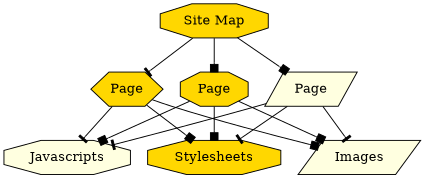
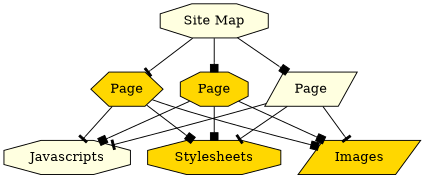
(214, 21) -> (214, 21)
(359, 157) -> (359, 157)
